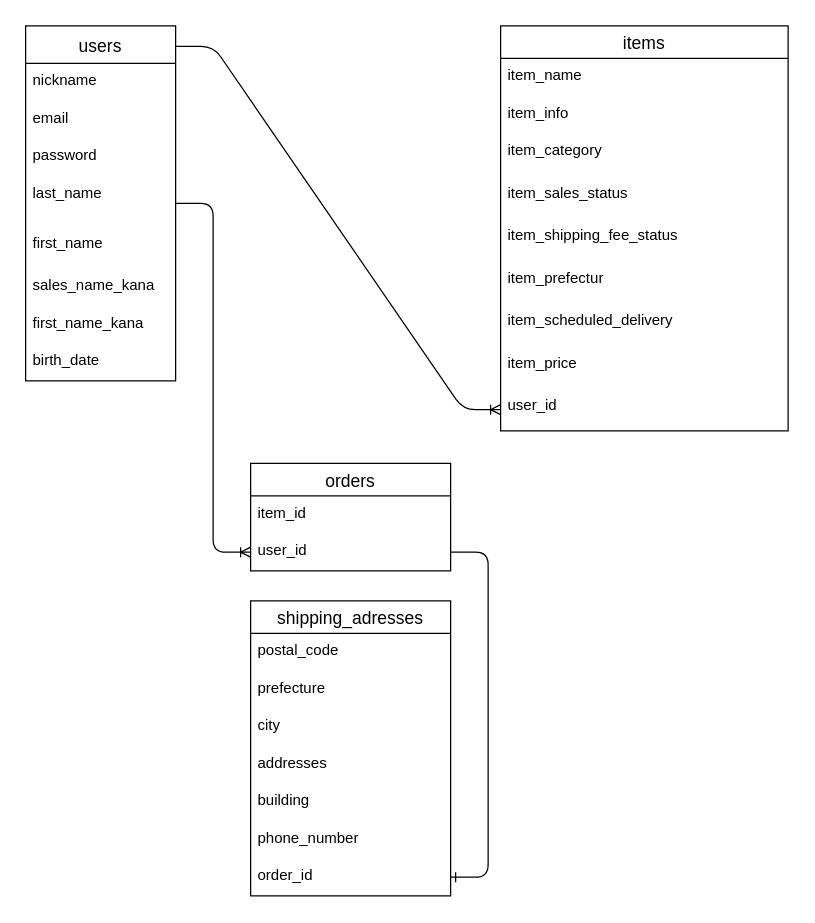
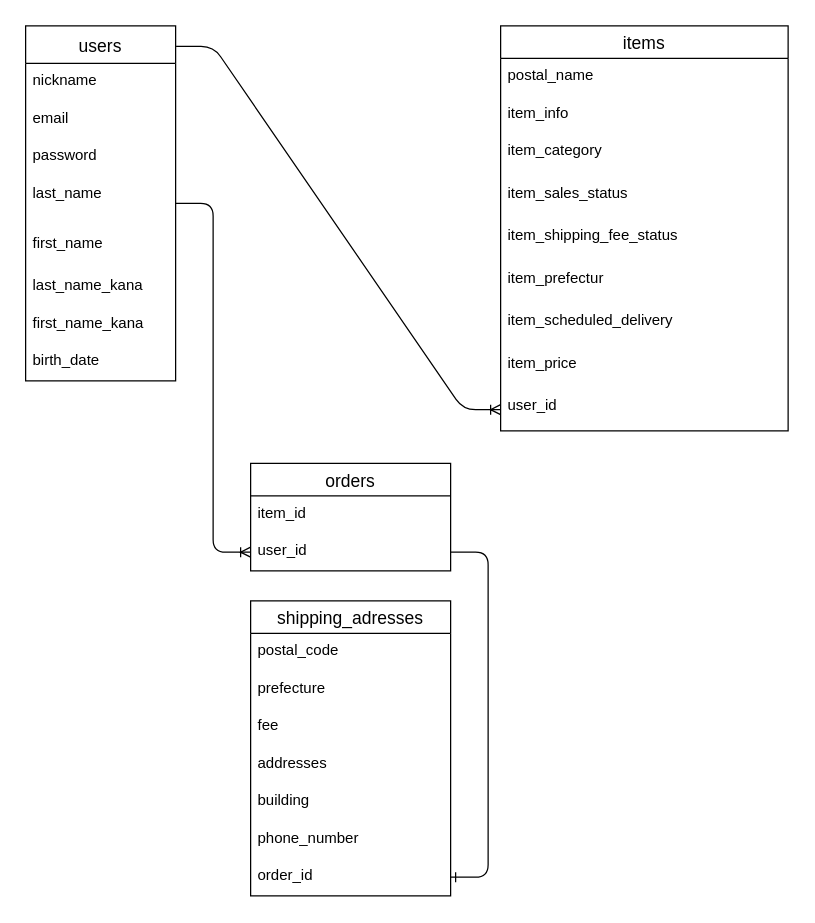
(543, 75) -> (552, 75)
(94, 285) -> (89, 285)
(272, 725) -> (270, 725)
